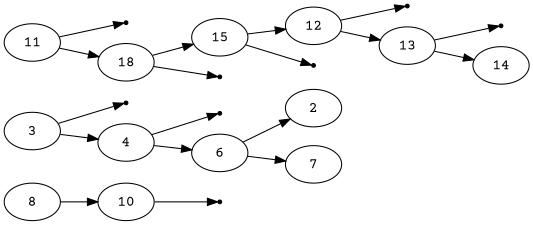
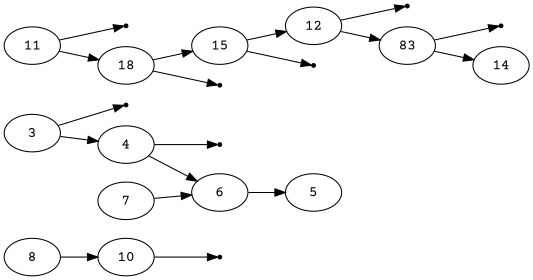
(407, 46) -> (407, 46)
(314, 108) -> (314, 193)
(262, 158) -> (168, 197)
